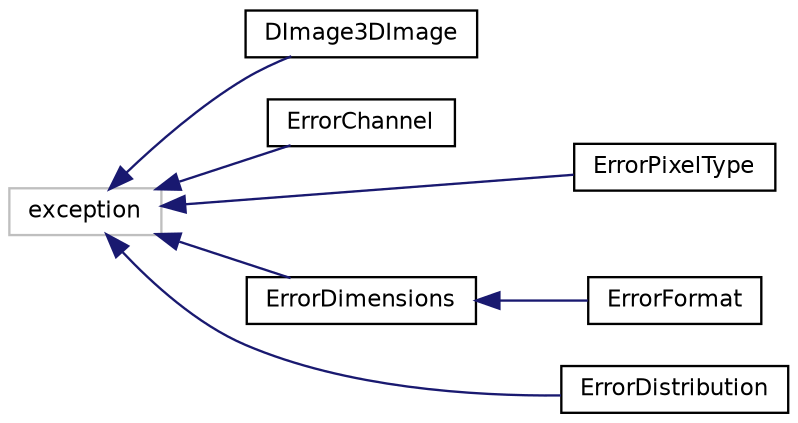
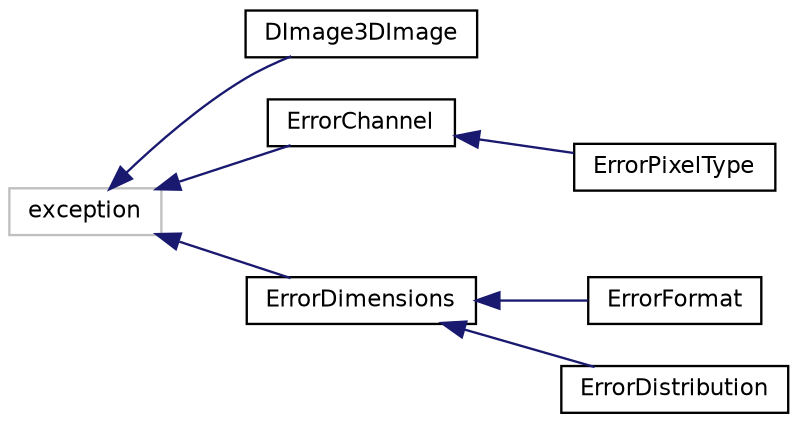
(380, 189) -> (526, 146)
(325, 371) -> (529, 348)
